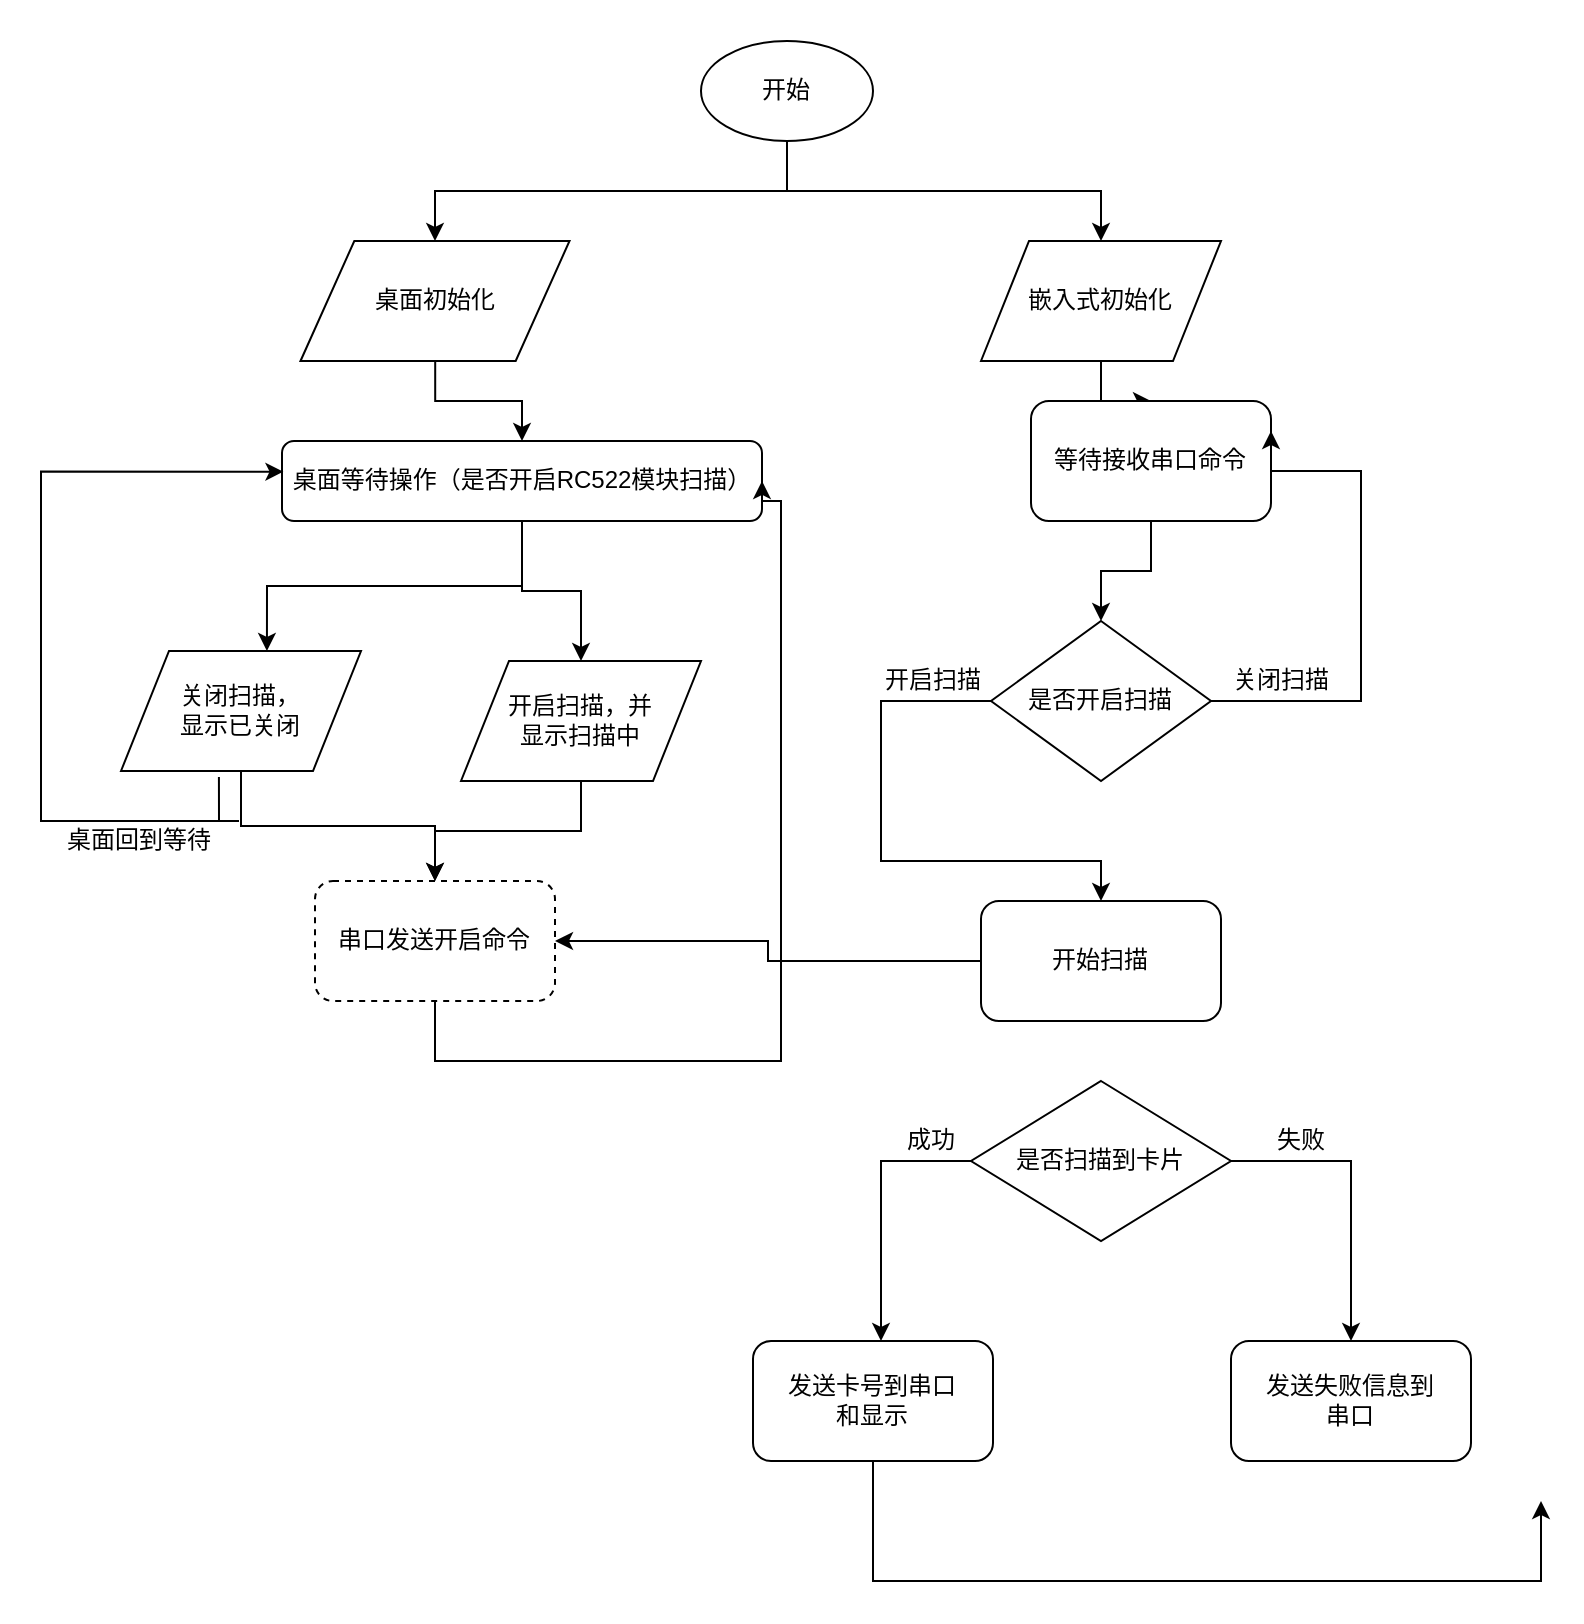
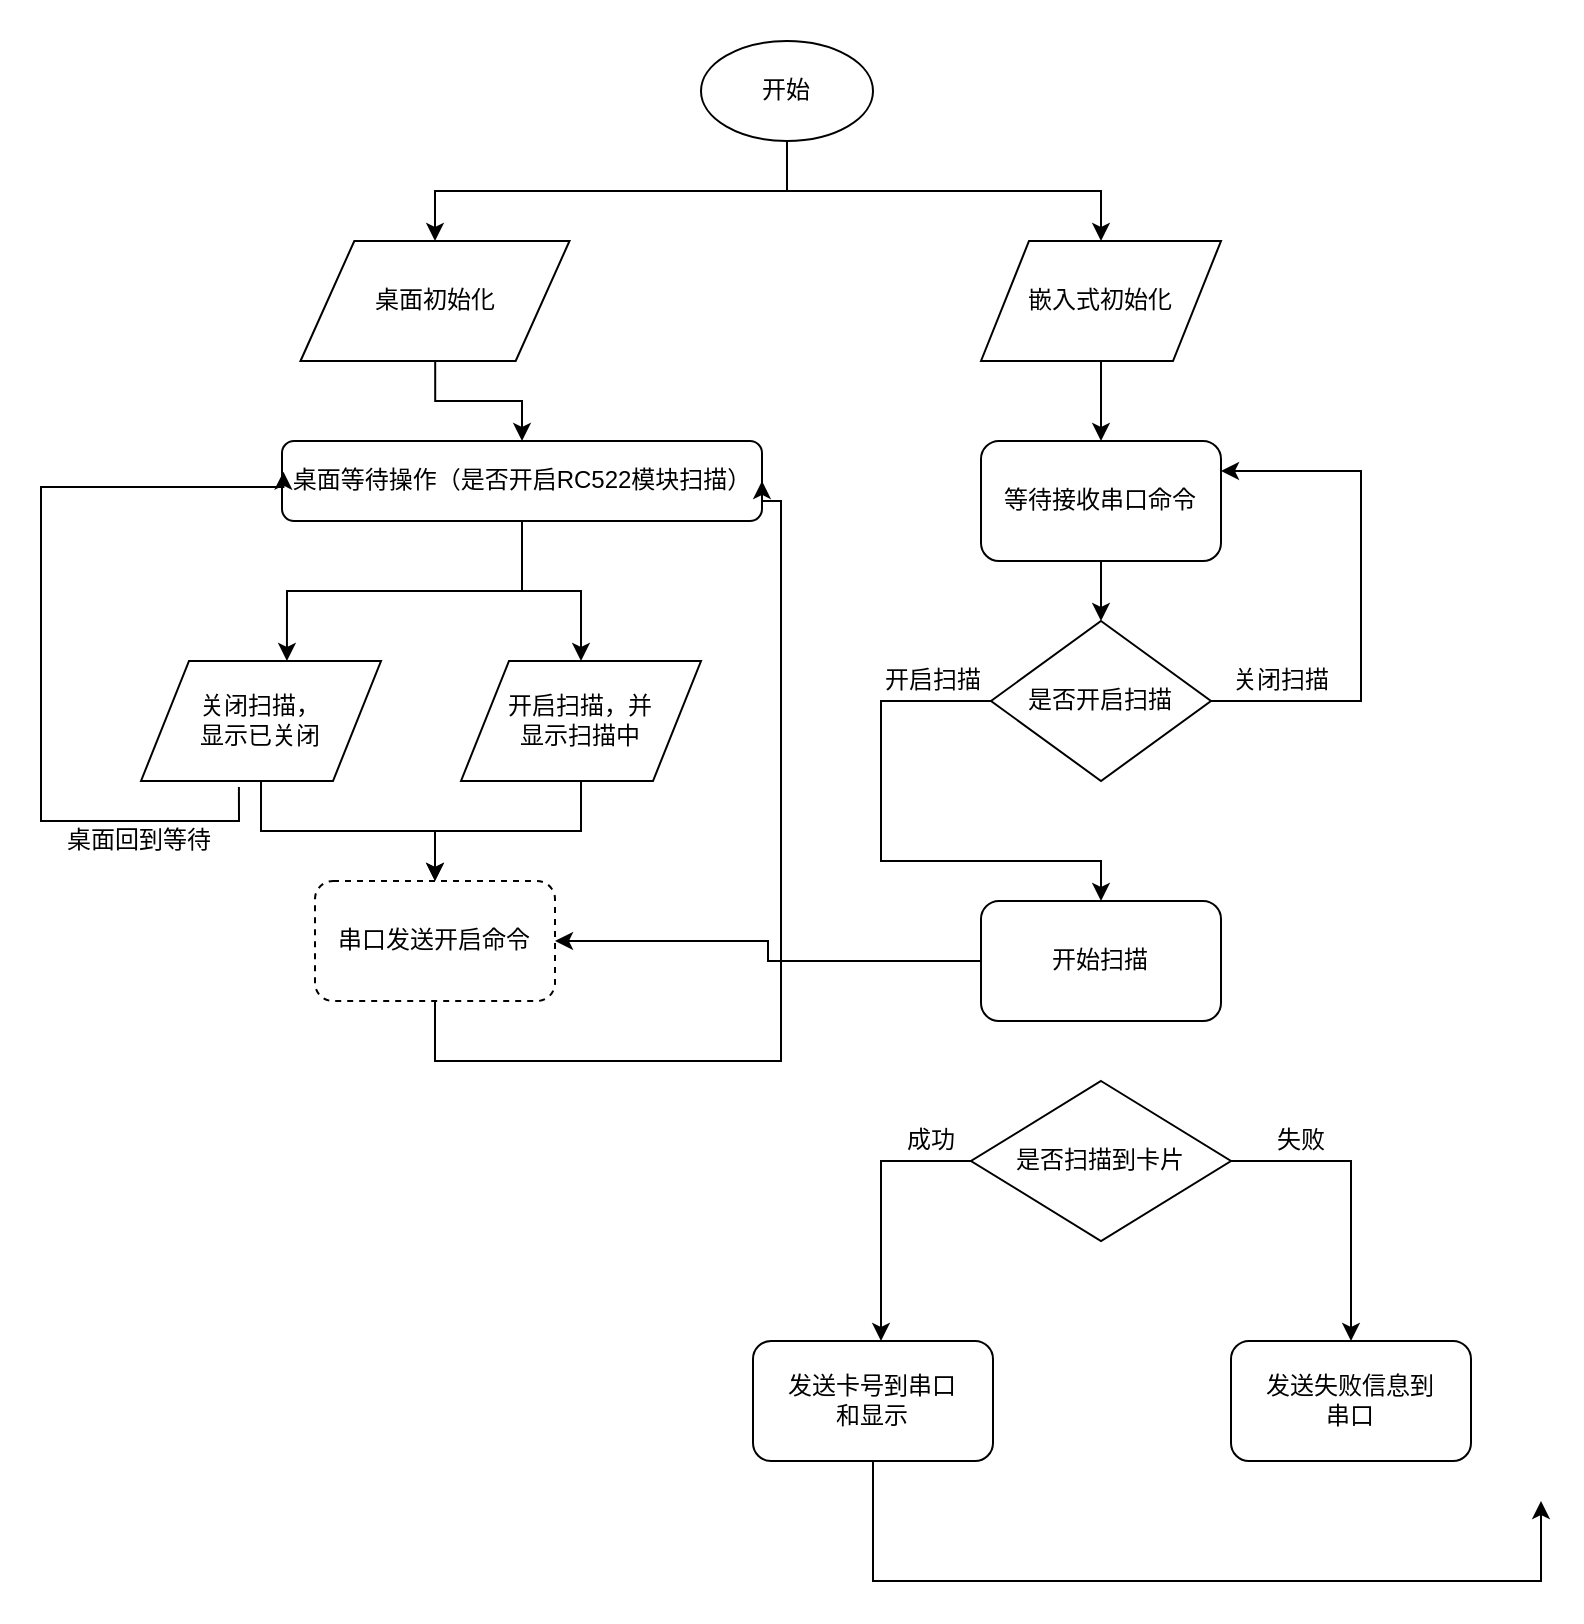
(1151, 461) -> (1101, 501)
(241, 711) -> (261, 721)
